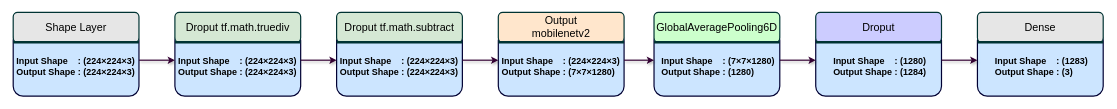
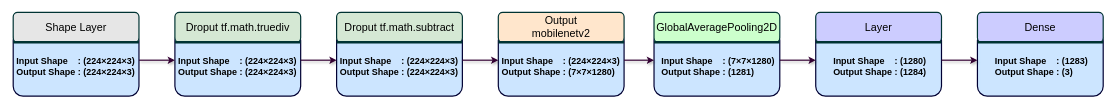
(717, 27) -> (717, 27)
(879, 27) -> (879, 27)
(1041, 27) -> (1041, 27)
(717, 66) -> (717, 66)
